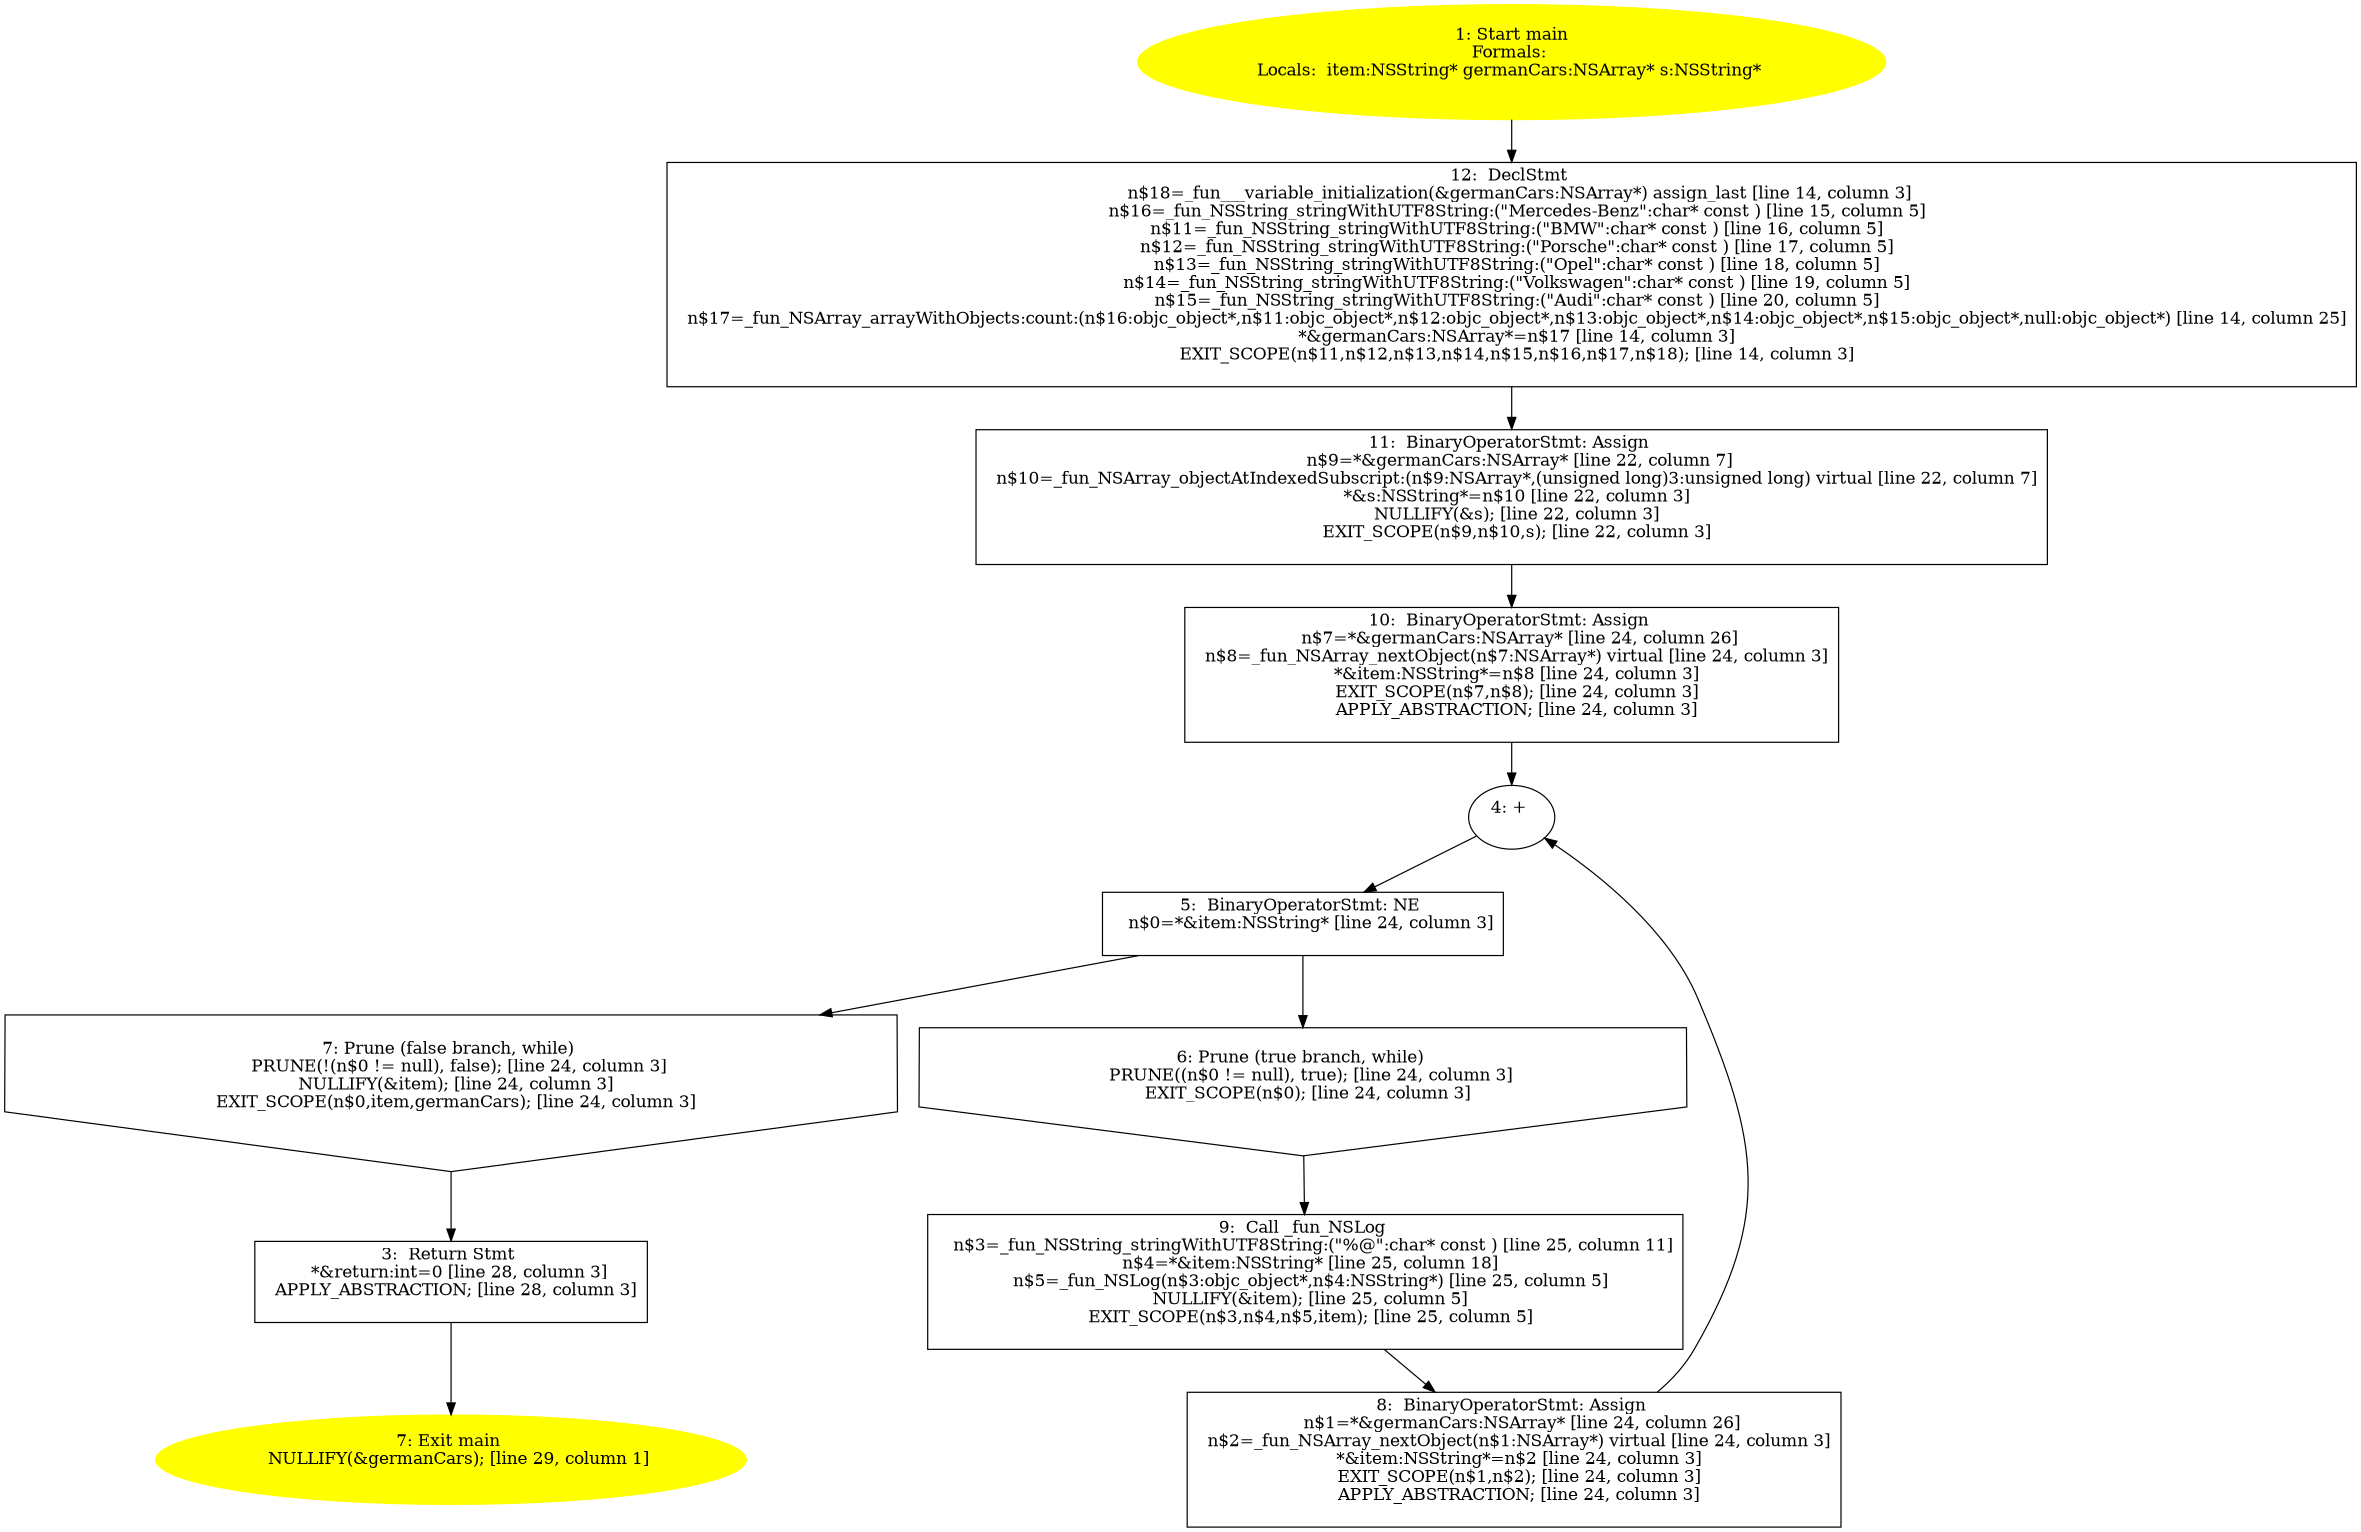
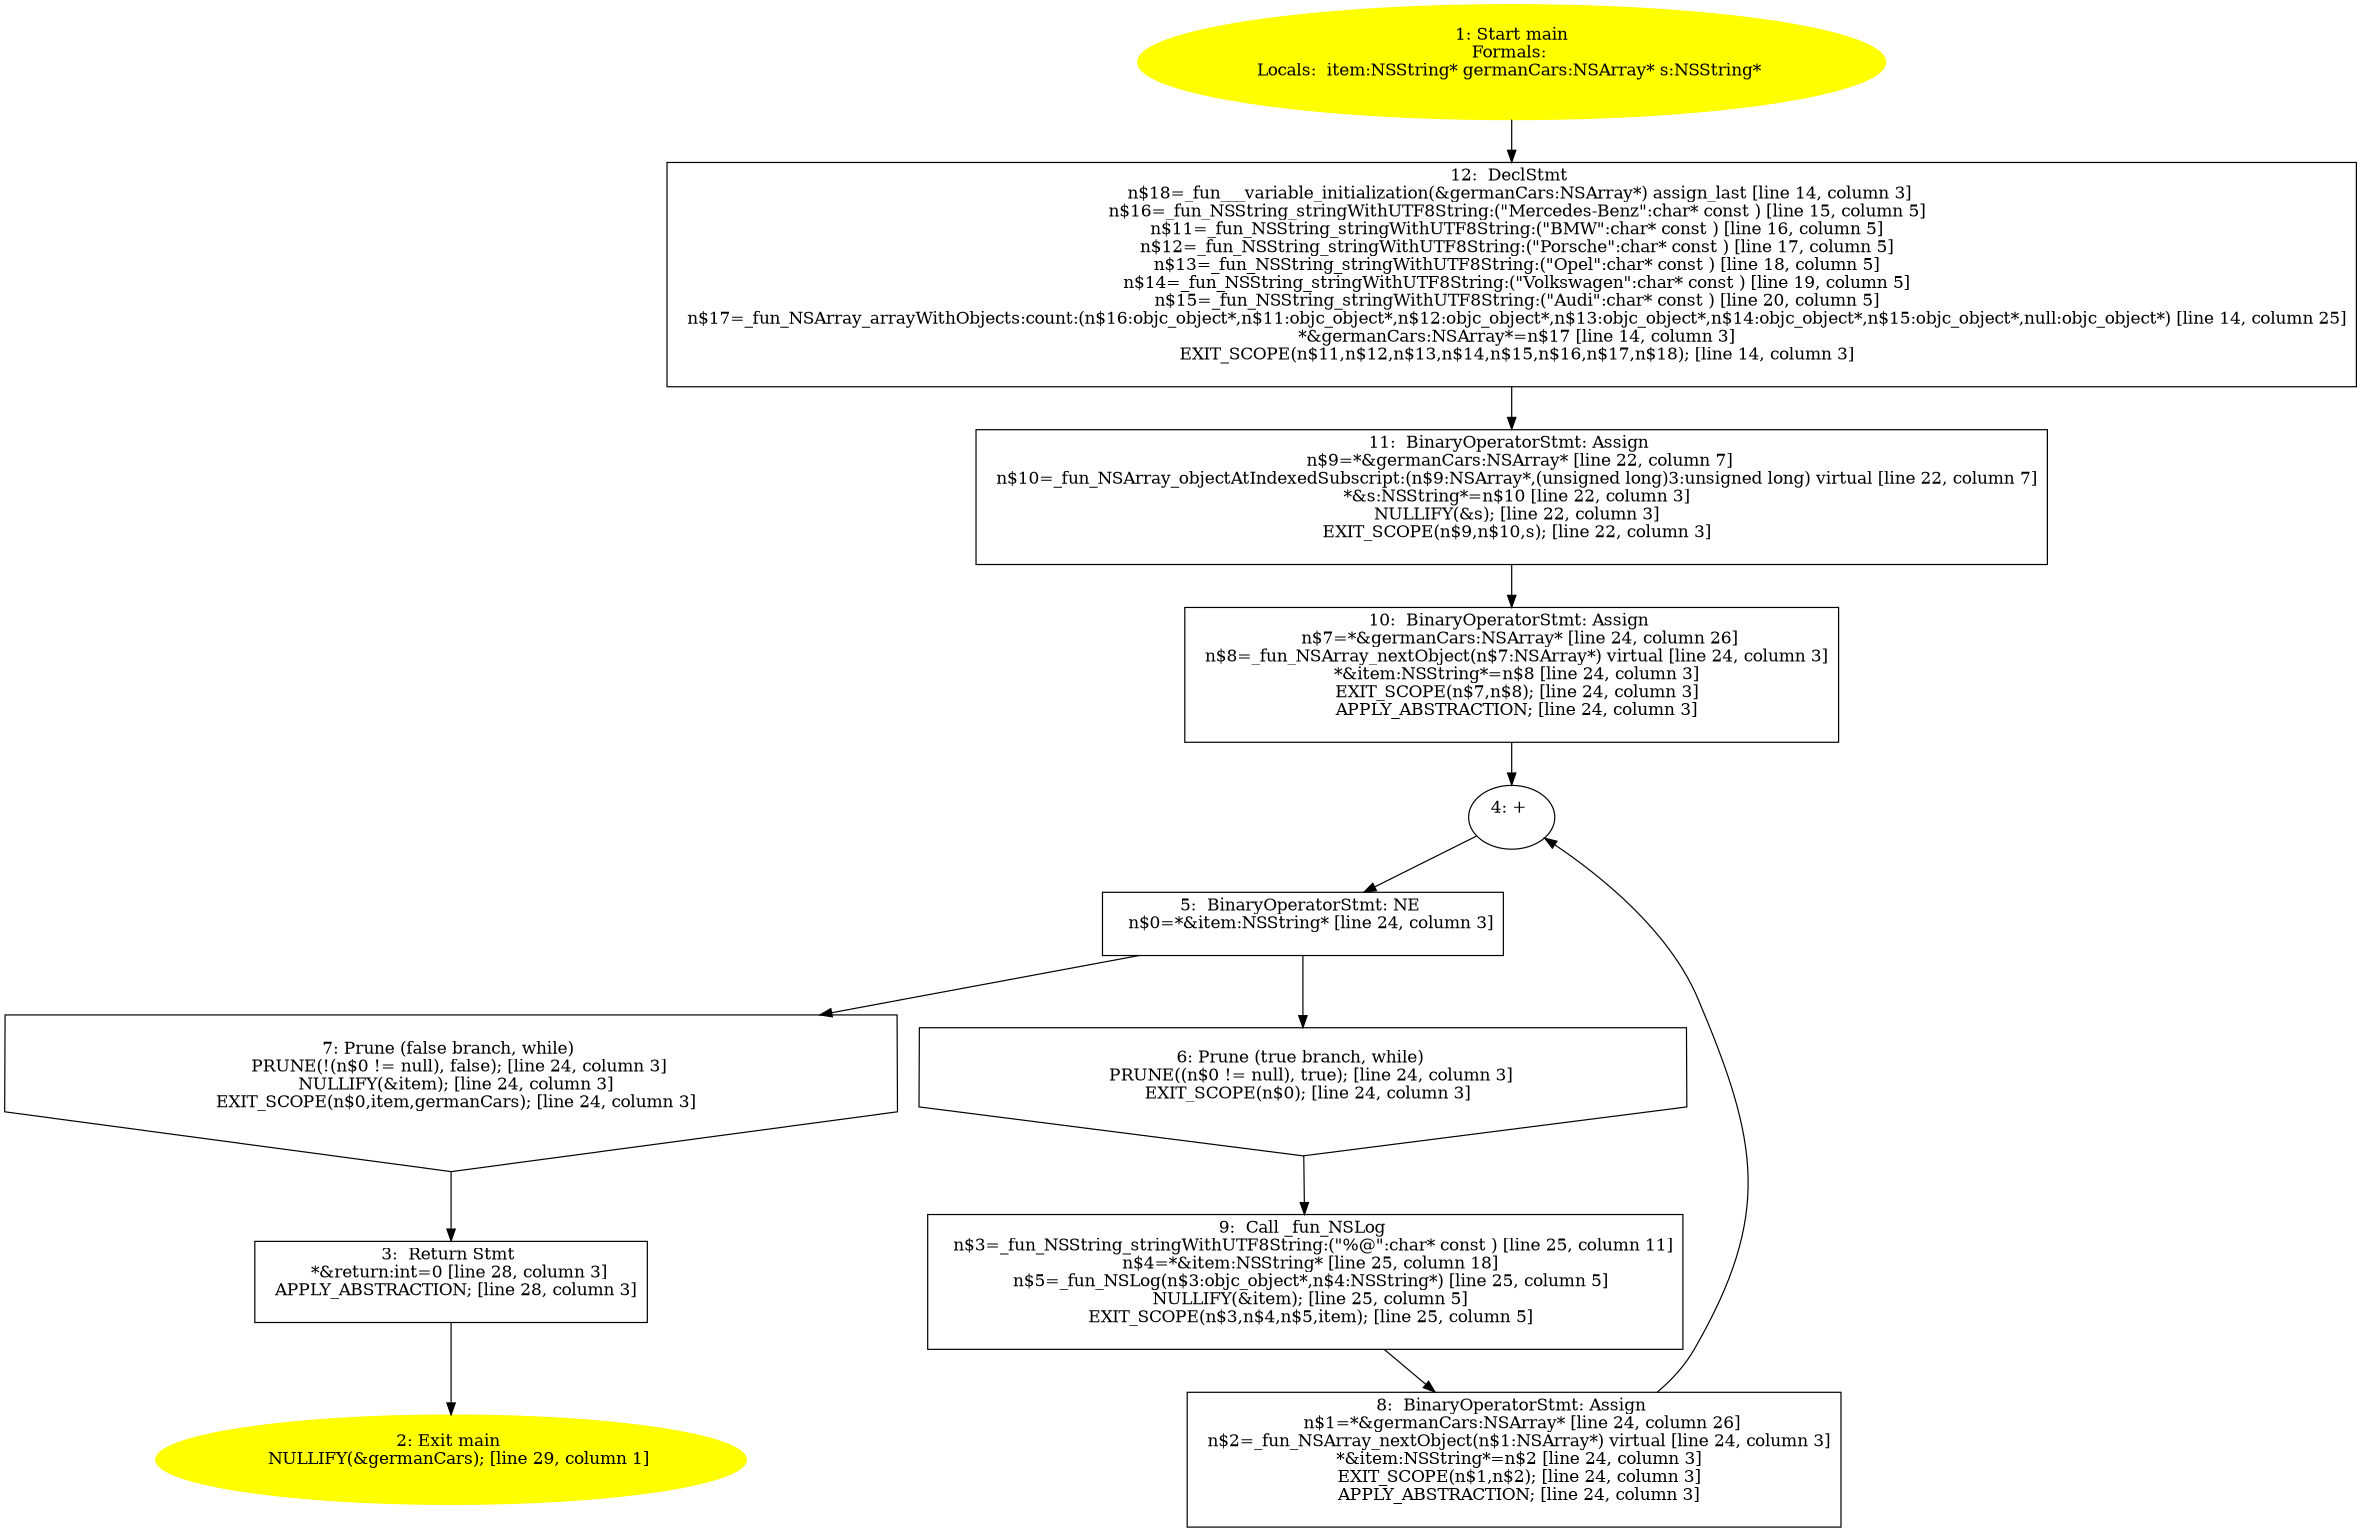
(451, 1460) -> (451, 1460)
